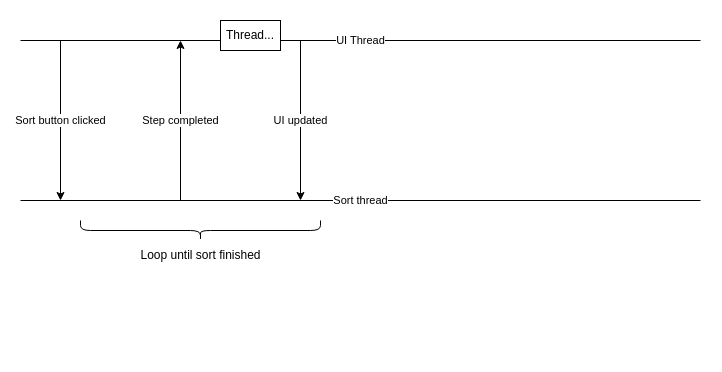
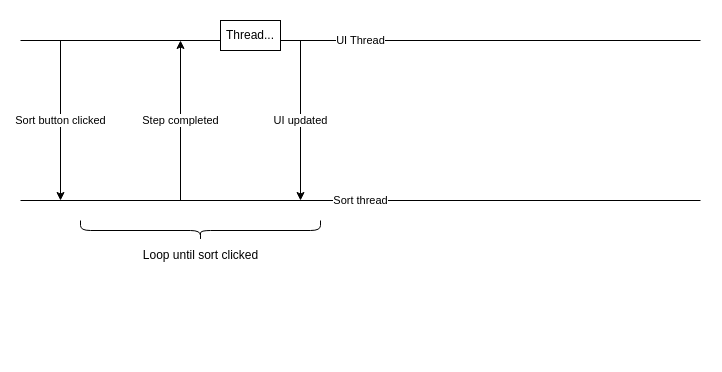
(201, 256) -> (201, 256)
